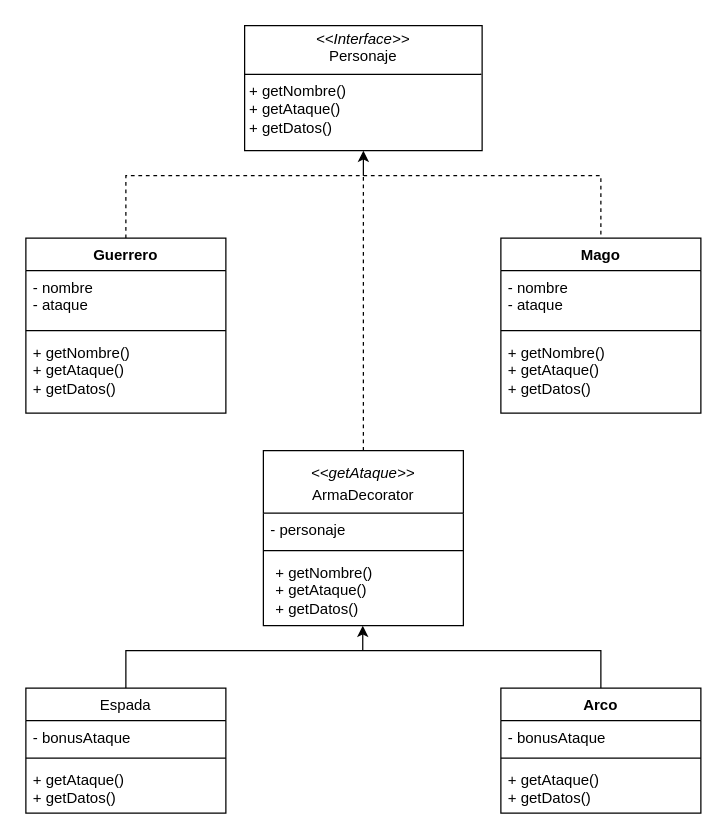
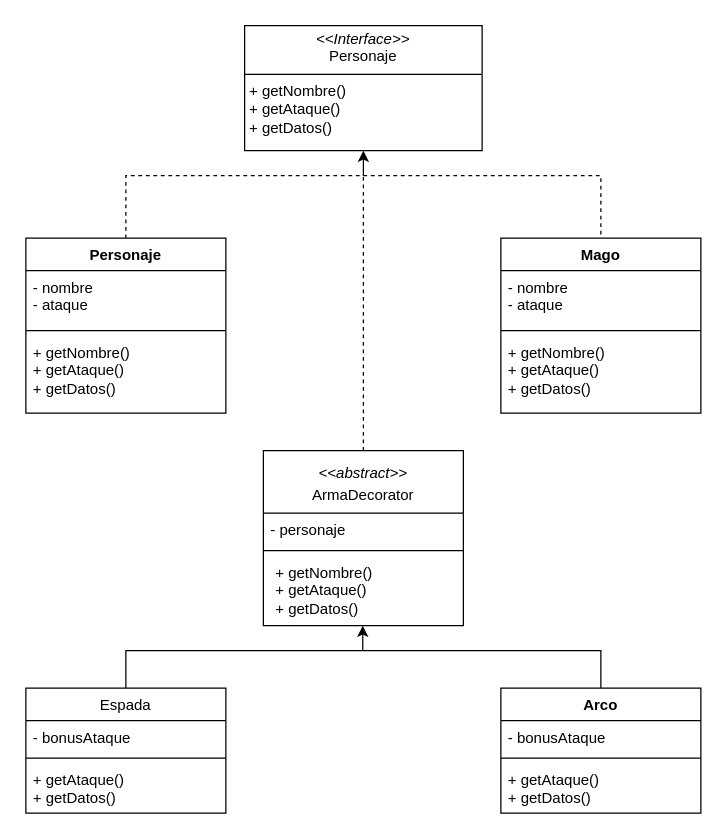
(126, 256) -> (126, 256)
(363, 477) -> (363, 477)
